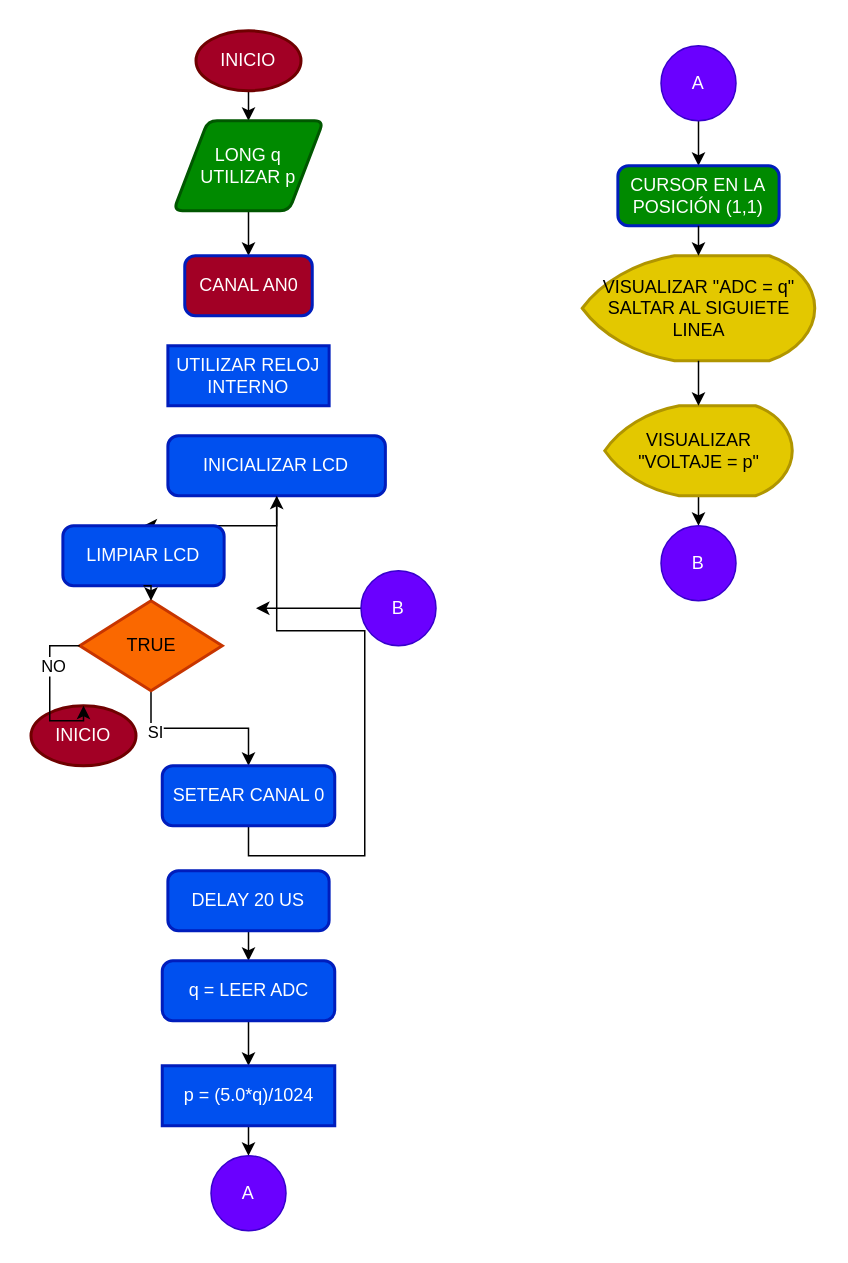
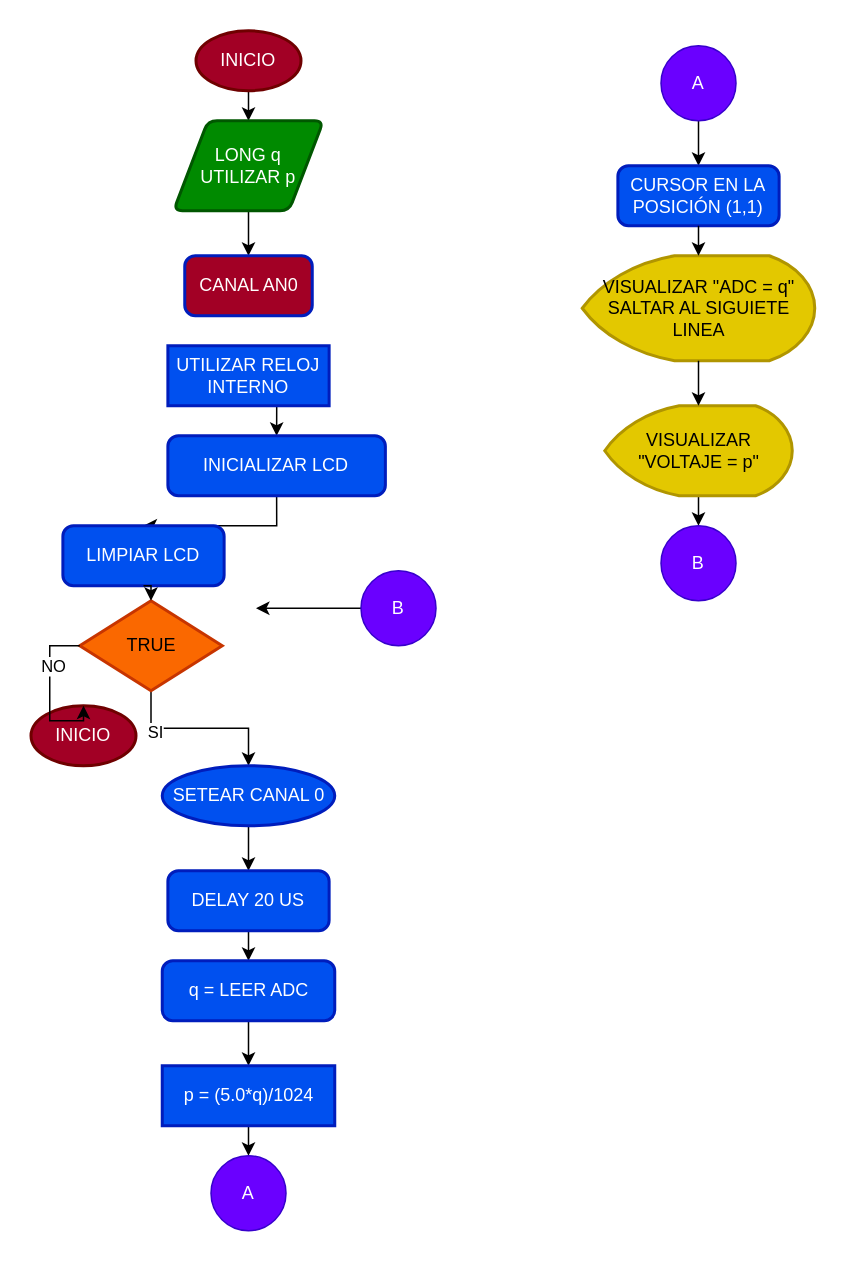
(698, 196) -> (698, 196)
none -> (276, 415)
(365, 708) -> (248, 857)
(248, 796) -> (248, 796)
